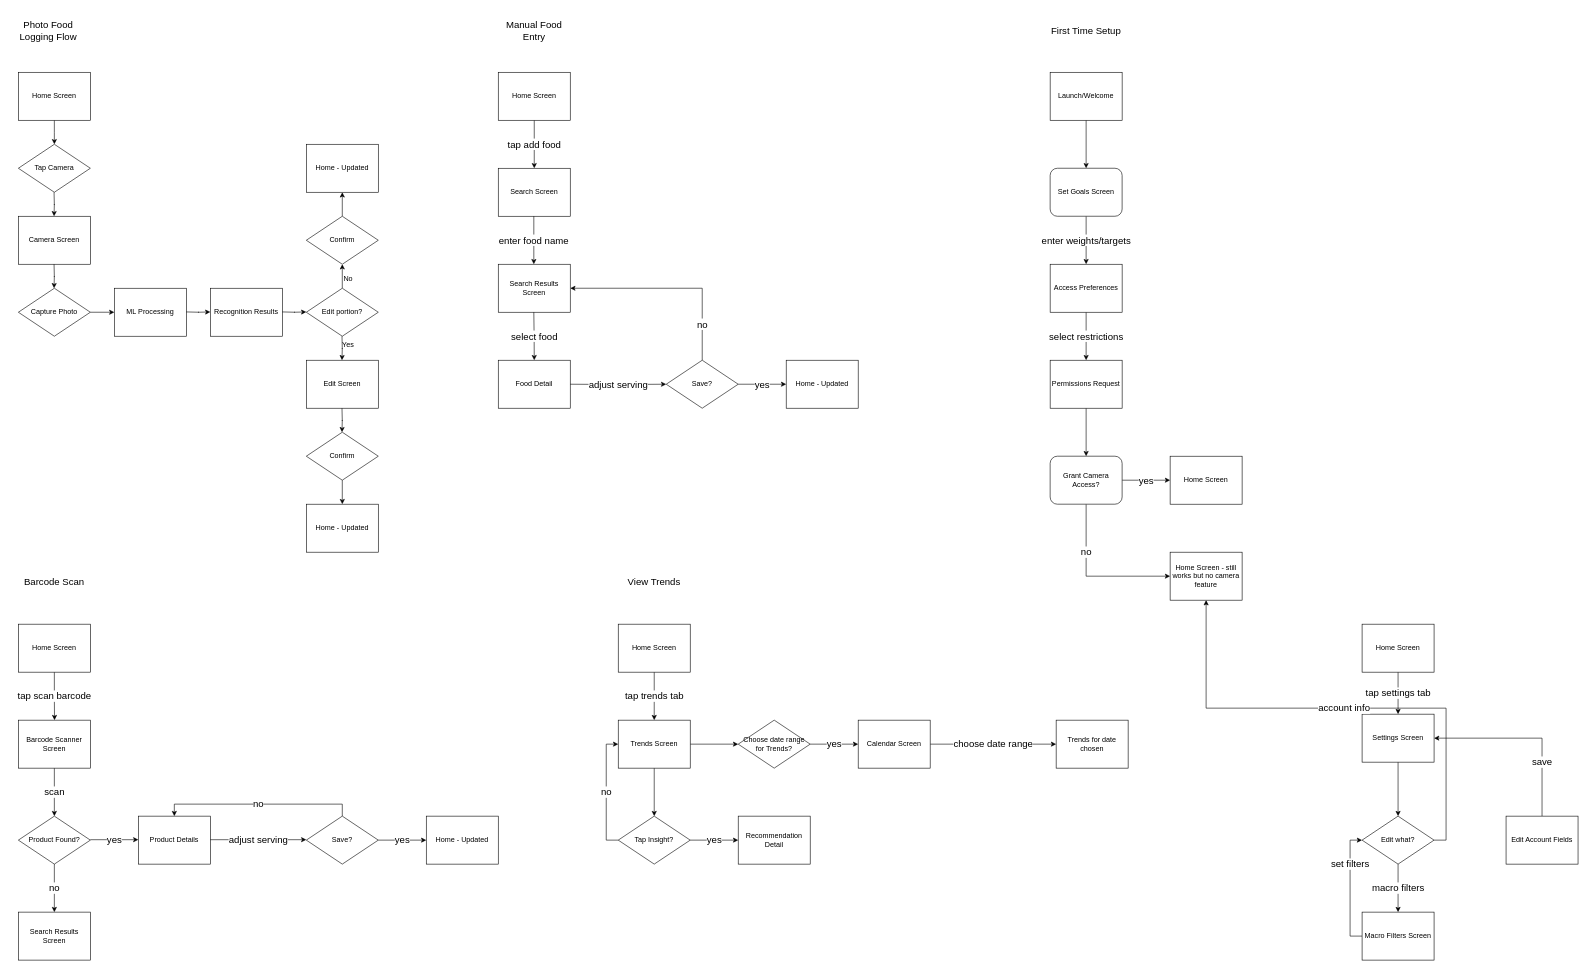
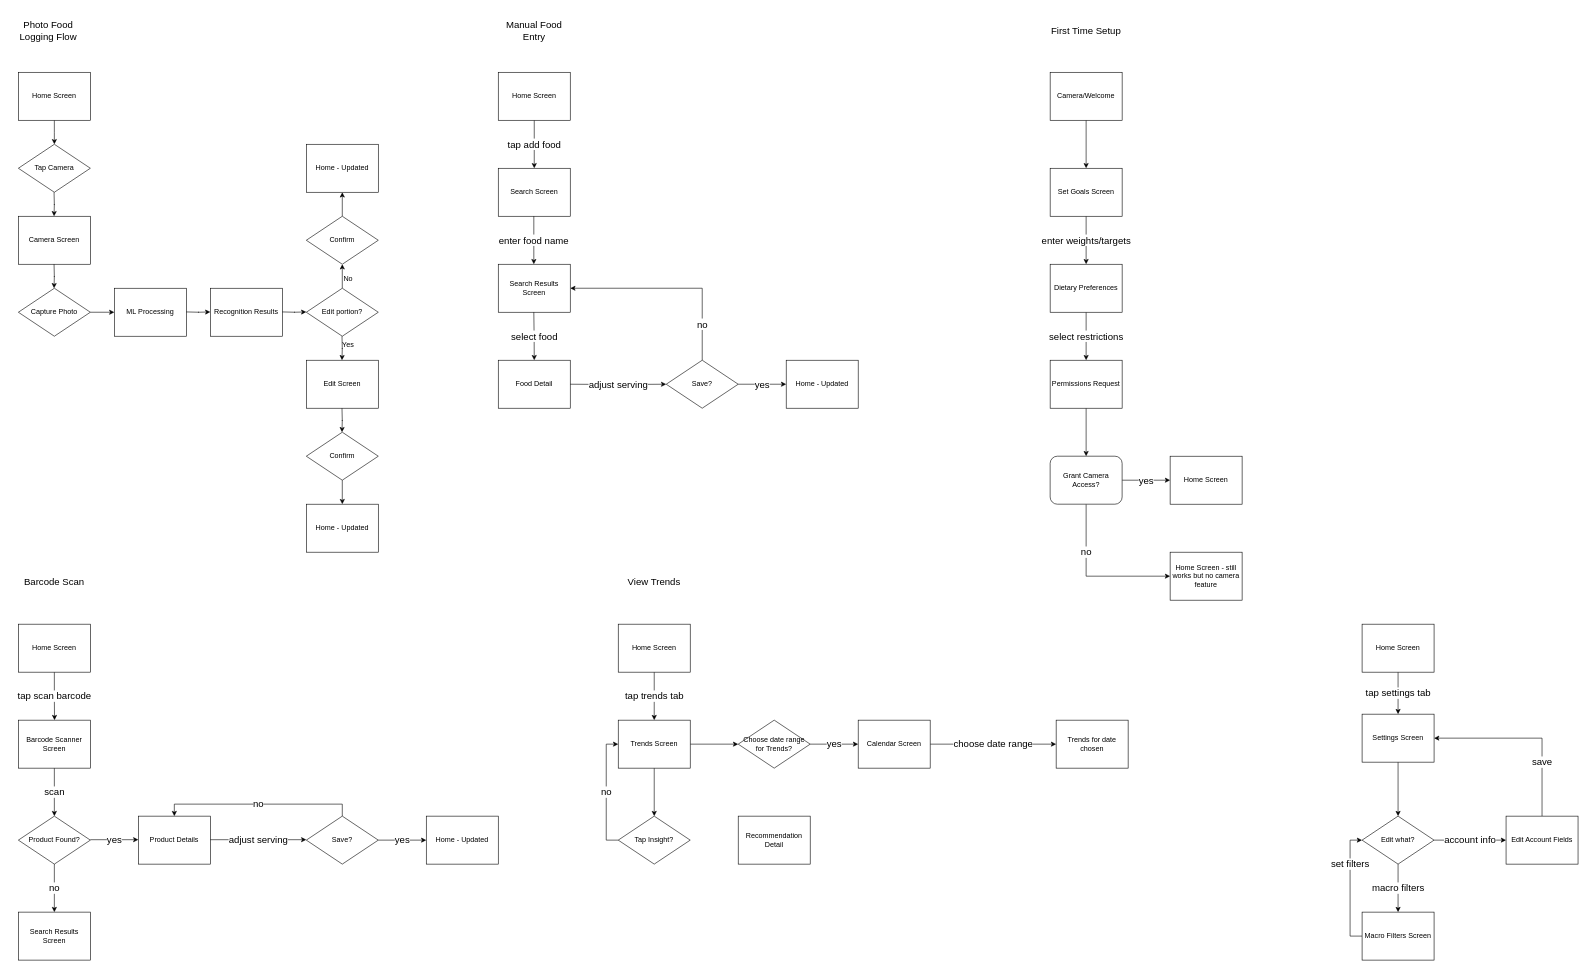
(1086, 96) -> (1086, 96)
(1086, 192) -> (1086, 192)
(1086, 288) -> (1086, 288)
(1344, 708) -> (1472, 840)
(713, 840) -> none
